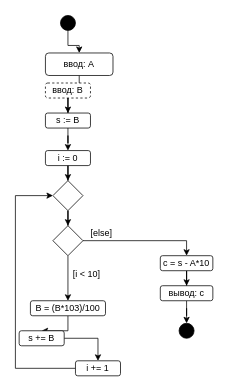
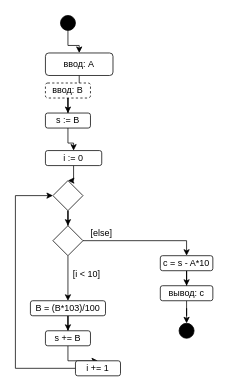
(68, 158) -> (74, 158)
(42, 338) -> (68, 338)
